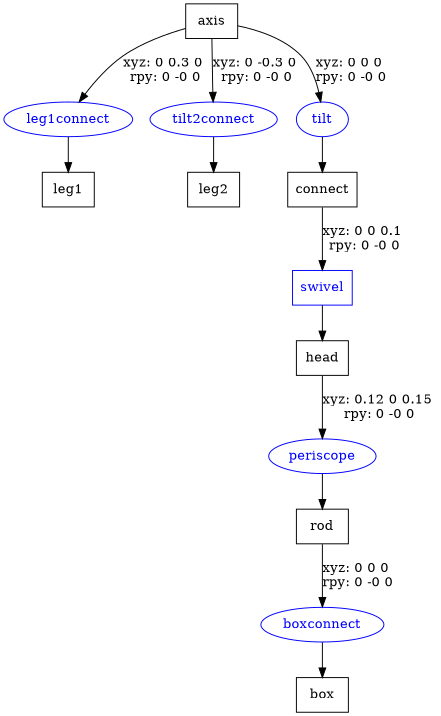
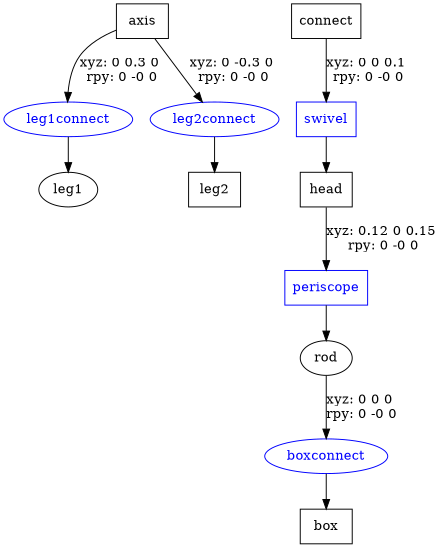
(214, 119) -> (215, 119)
(322, 119) -> none
(68, 190) -> (68, 190)
(322, 456) -> (326, 288)
(322, 526) -> (326, 358)
